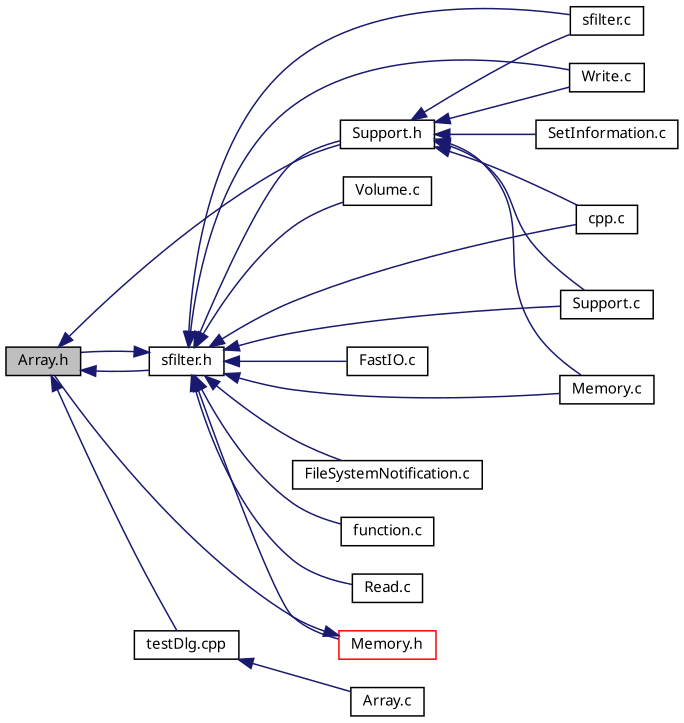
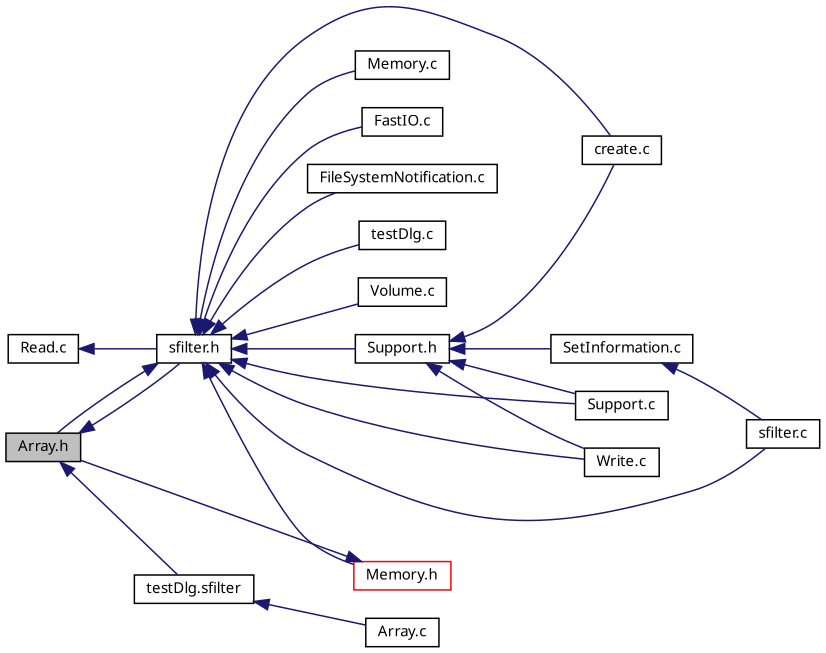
(495, 70) -> (720, 392)
(607, 219) -> (622, 150)
(189, 231) -> none
(514, 258) -> none
(261, 526) -> (126, 349)
(387, 532) -> (402, 235)
(187, 645) -> (194, 589)
